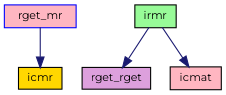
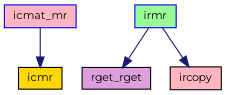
(40, 16) -> (40, 16)
(156, 16) -> (156, 16)
(196, 78) -> (196, 78)
